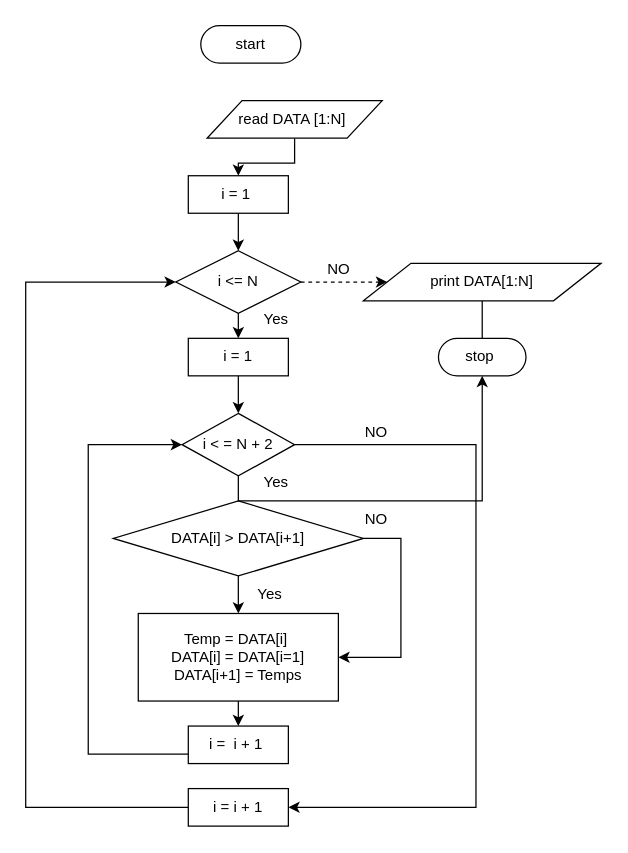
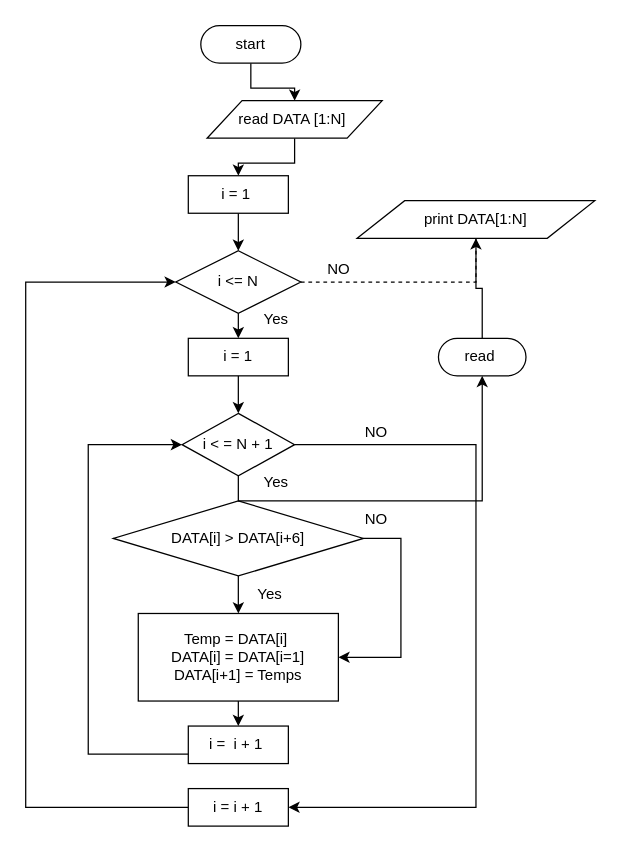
none -> (262, 88)
(482, 282) -> (476, 219)
(482, 357) -> (482, 357)
(238, 444) -> (238, 444)
(238, 538) -> (238, 538)
